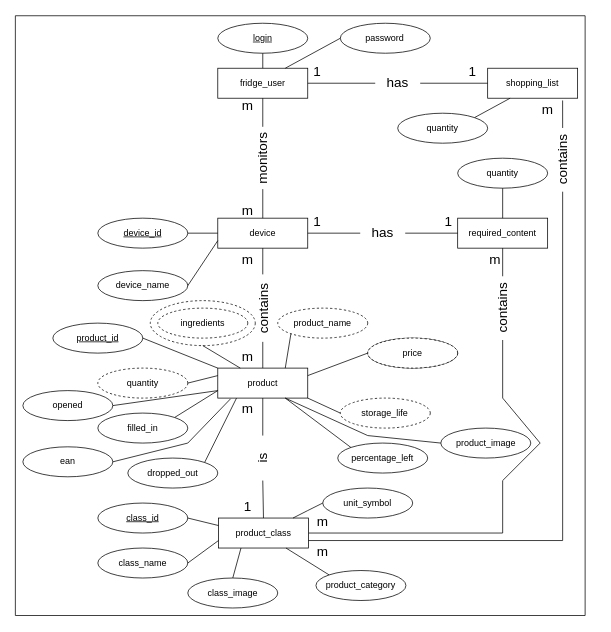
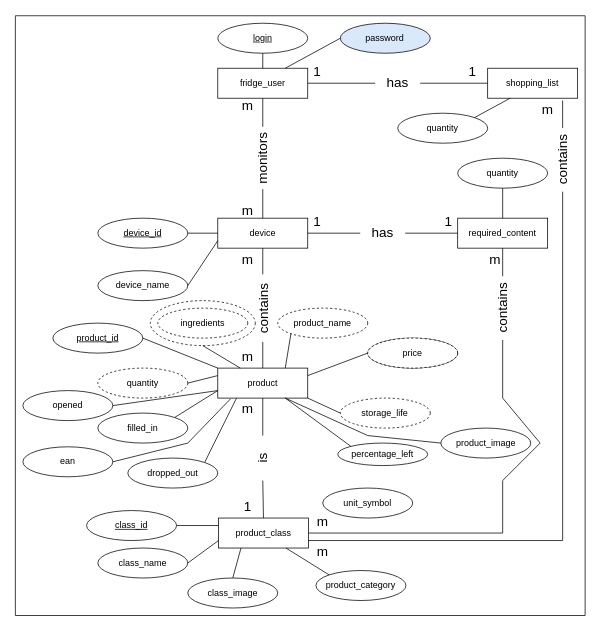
(385, 38) -> (385, 38)
(383, 458) -> (383, 454)
(308, 510) -> none
(143, 518) -> (132, 525)
